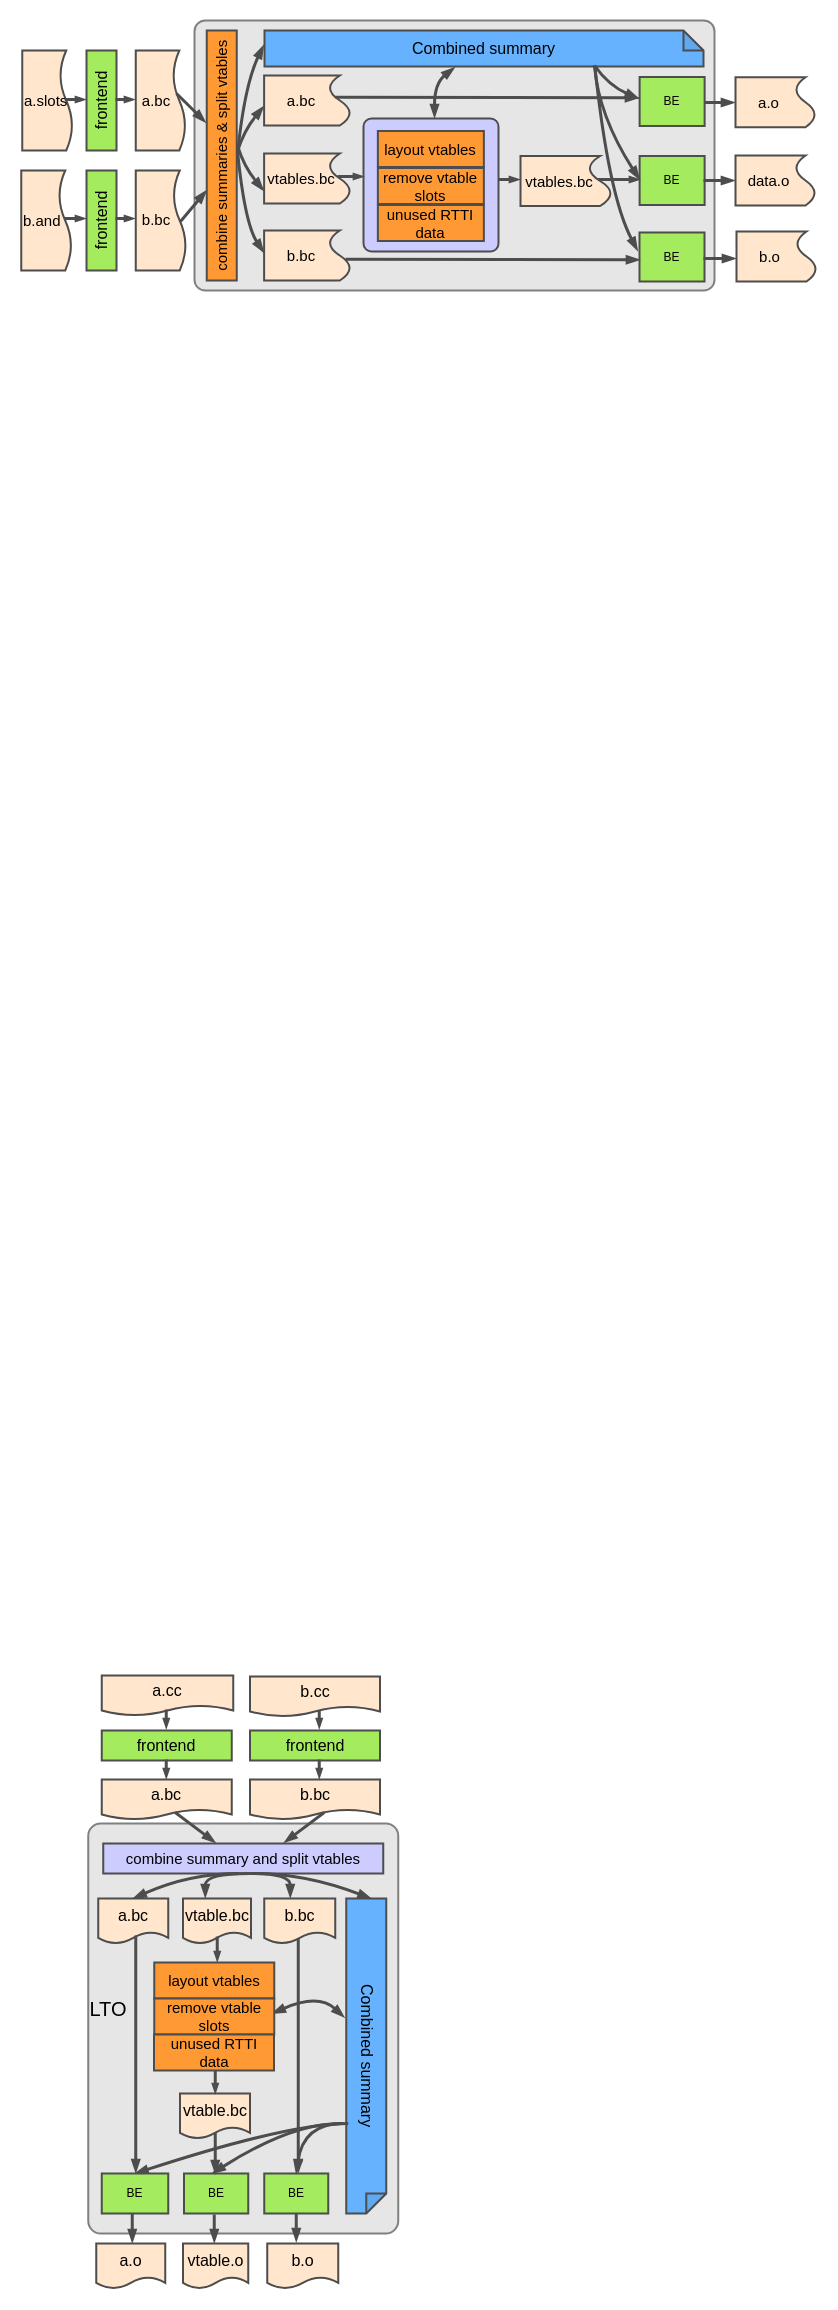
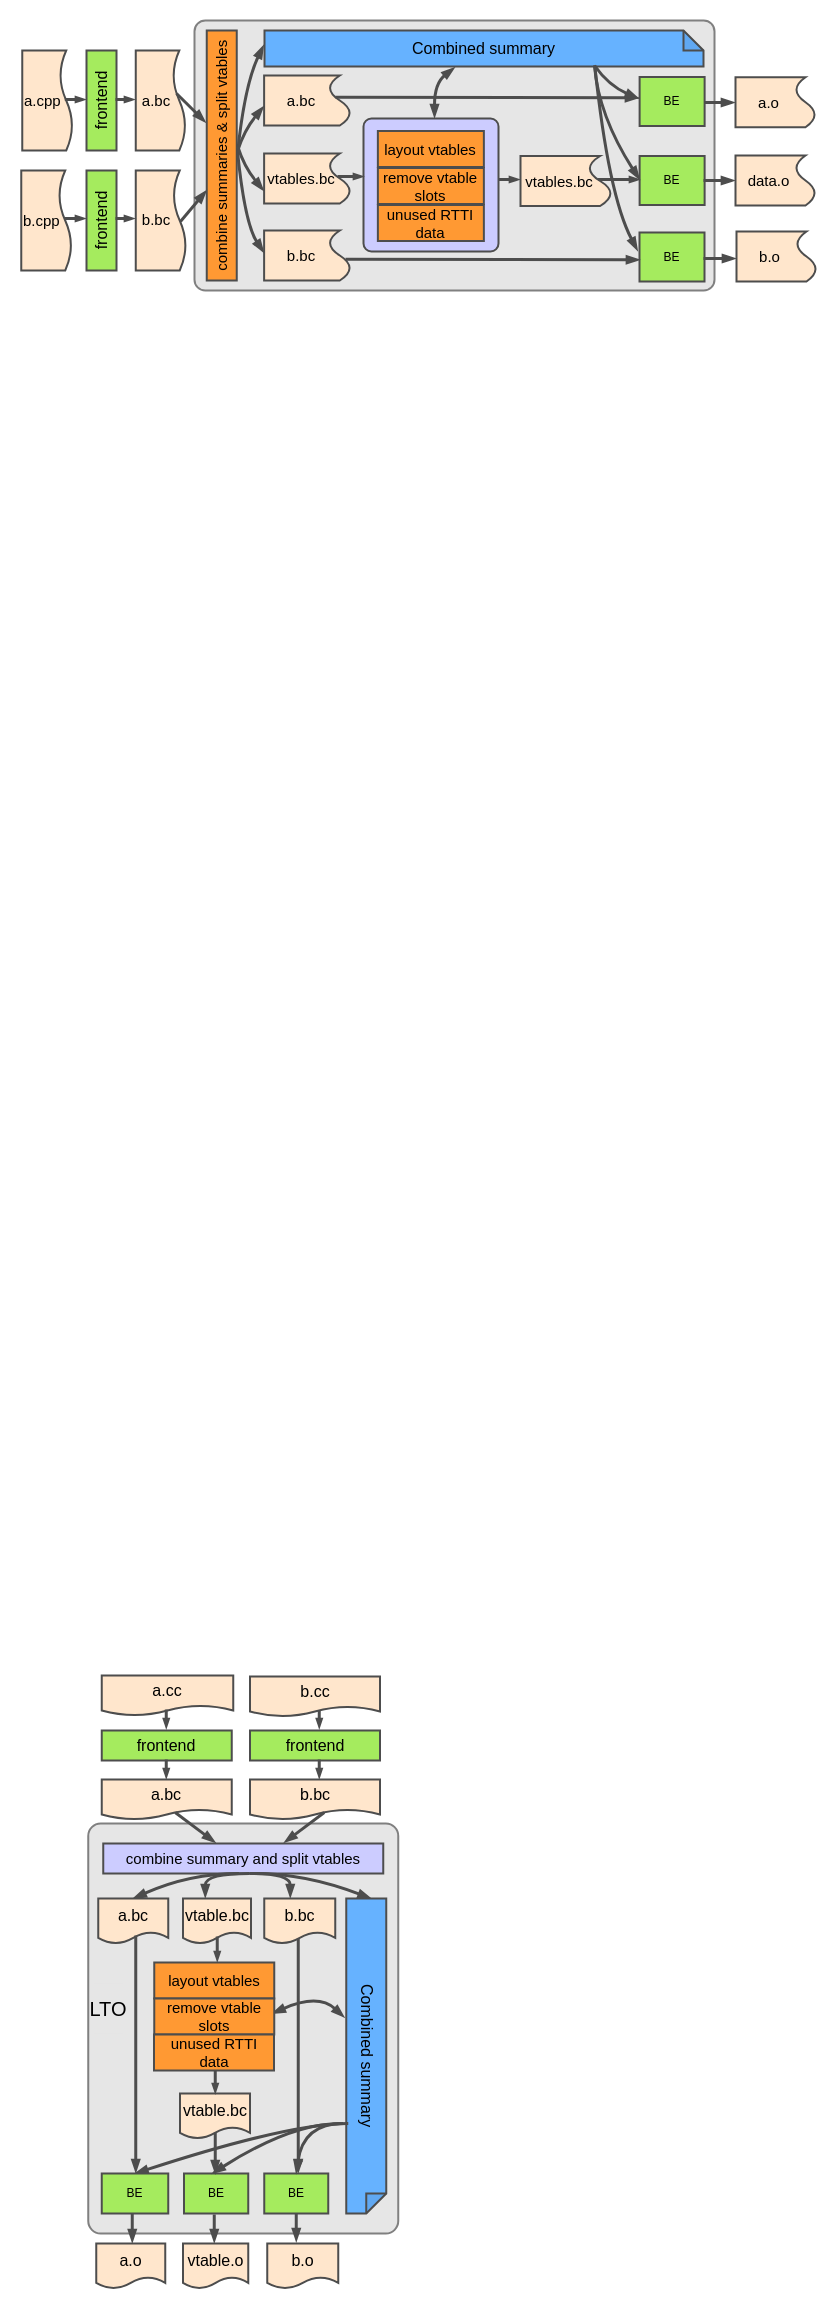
(36, 101) -> (36, 101)
(35, 221) -> (35, 221)
